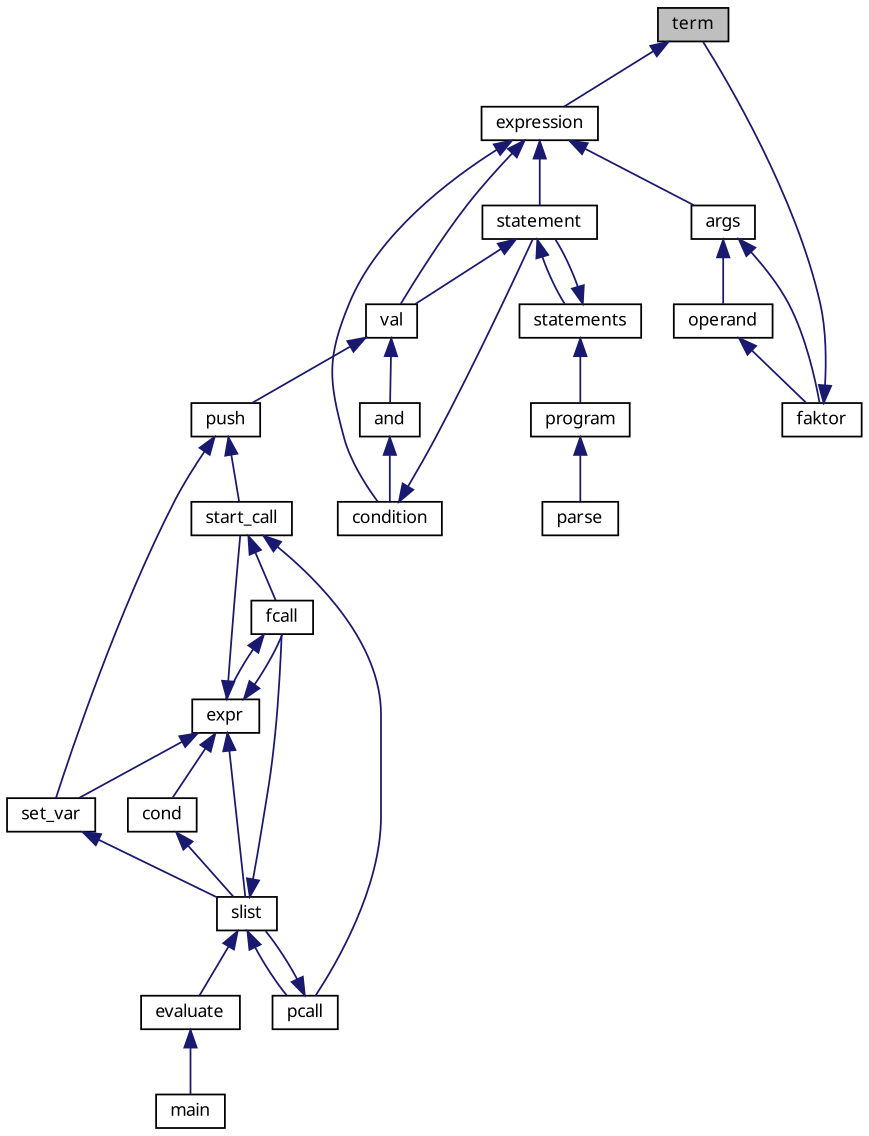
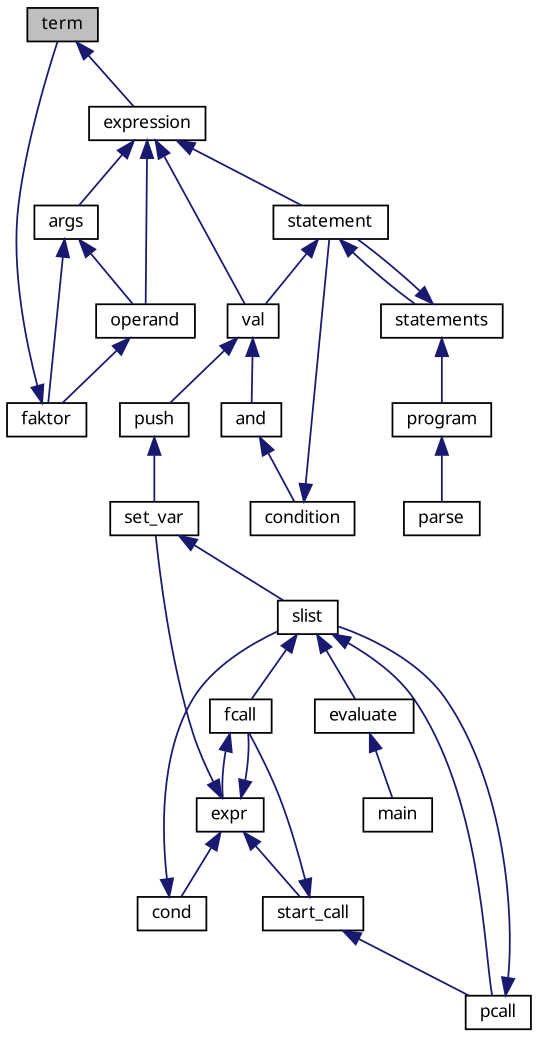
(350, 301) -> (146, 231)
(235, 478) -> none
(237, 824) -> none
